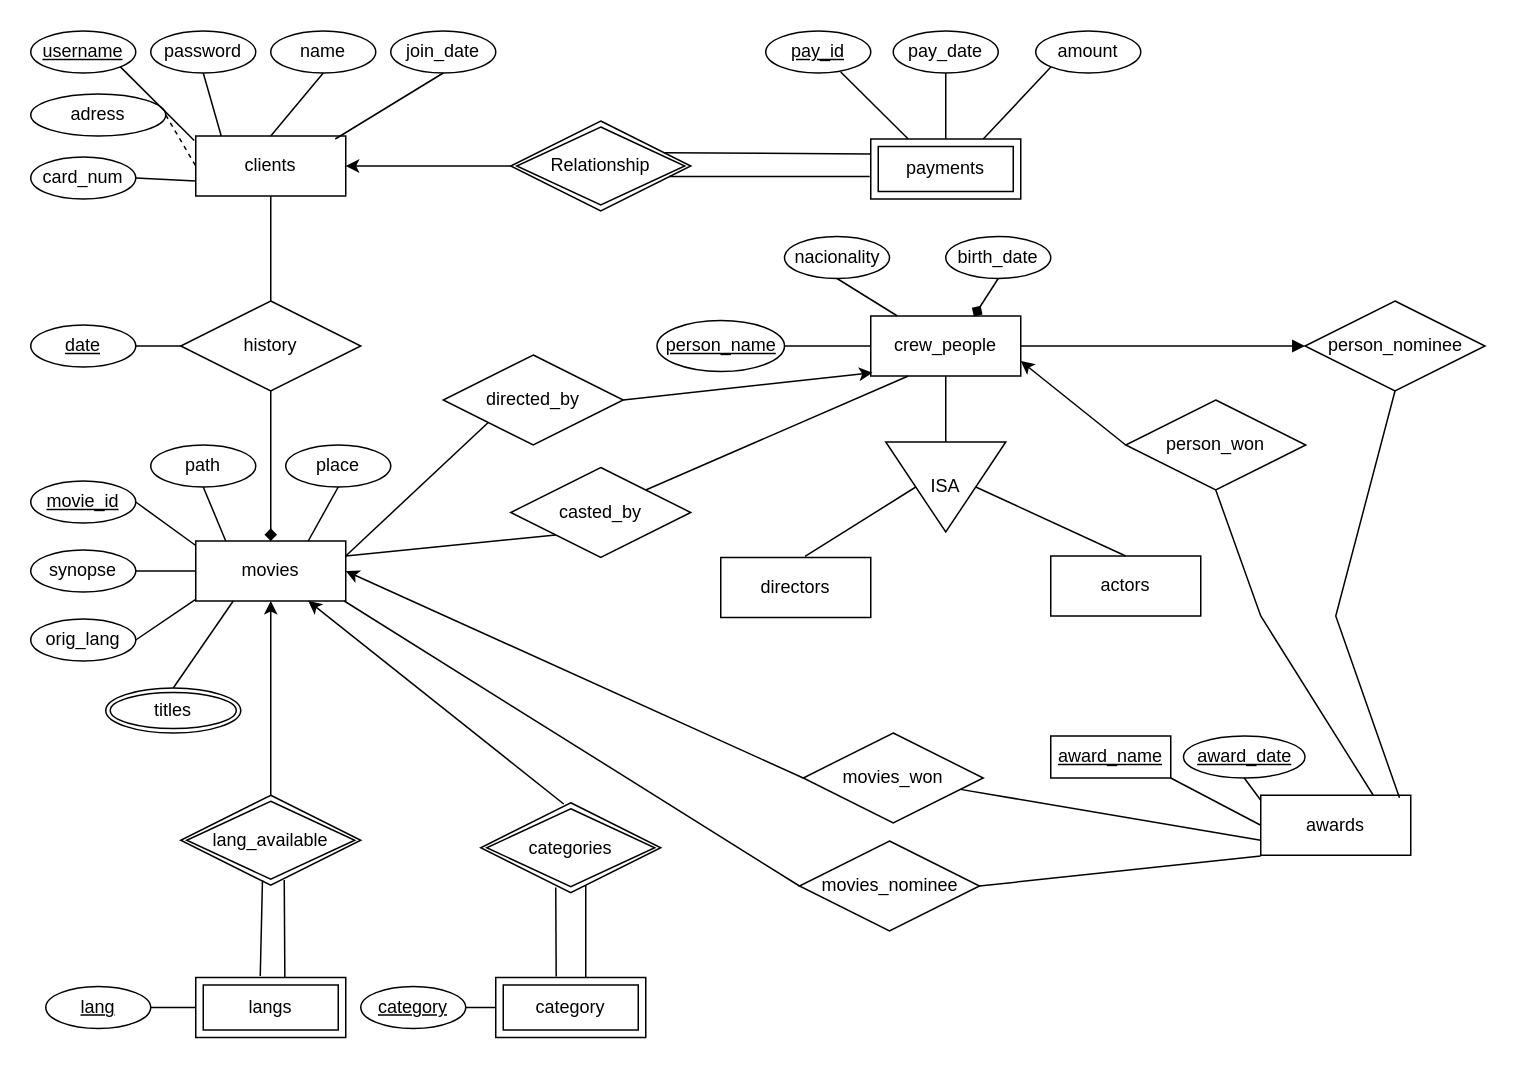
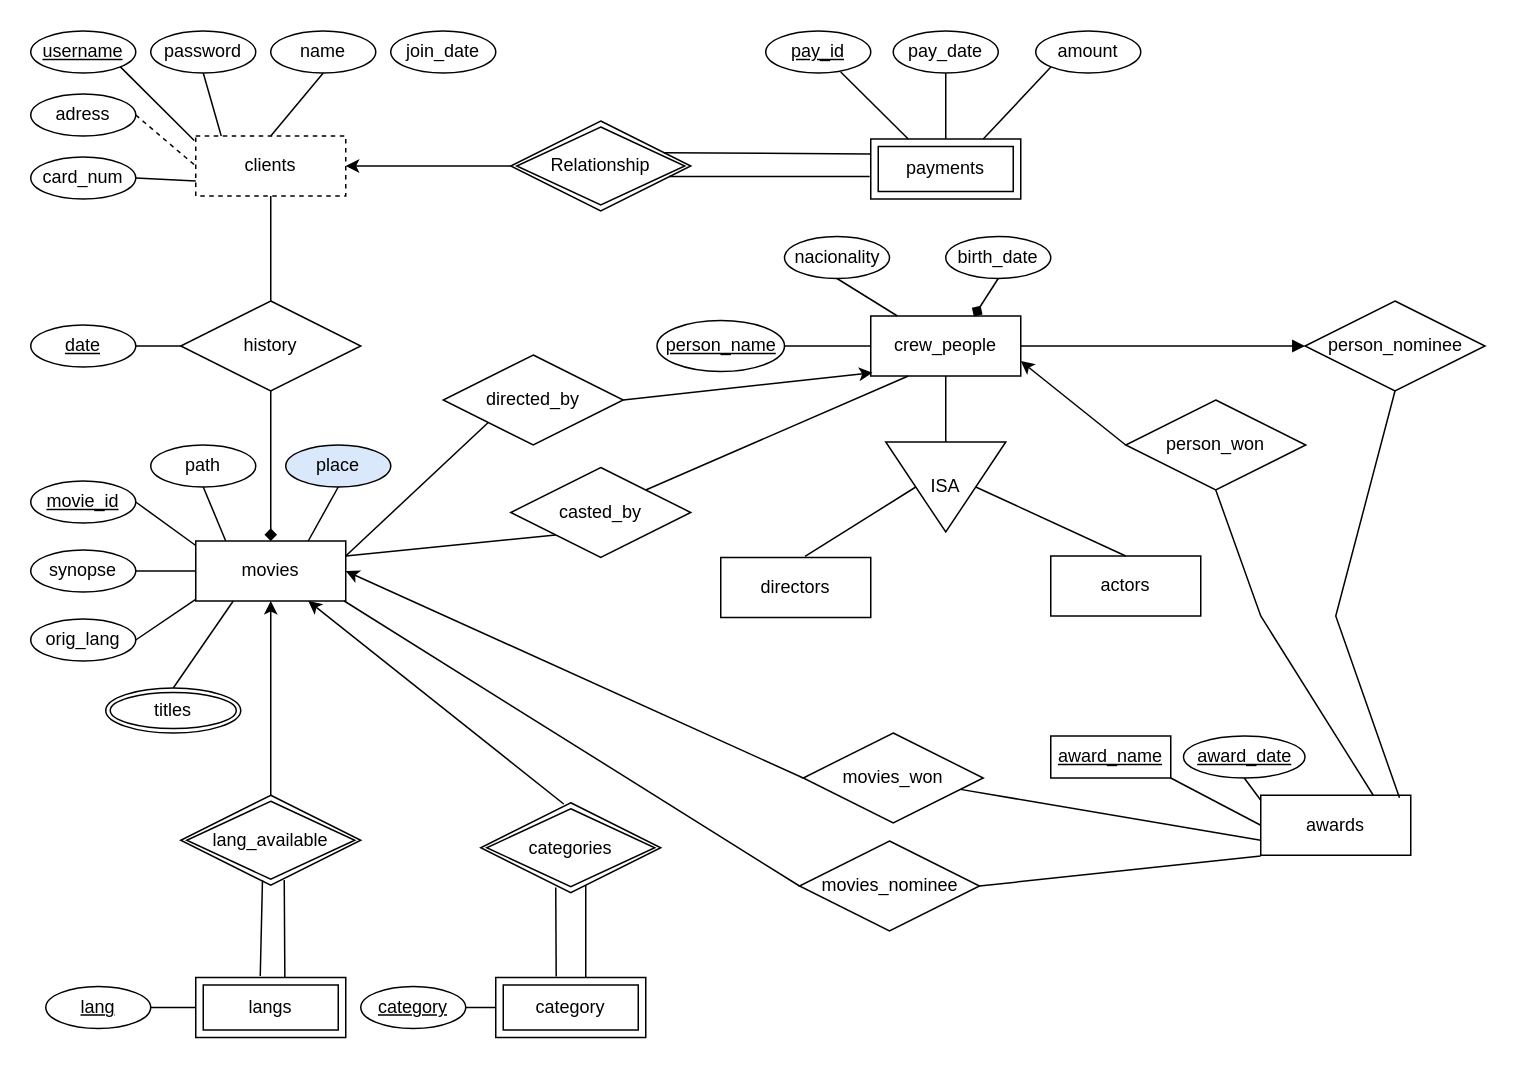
(389, 106) -> none
(98, 115) -> (83, 115)
(271, 166) -> (271, 166)
(338, 466) -> (338, 466)
